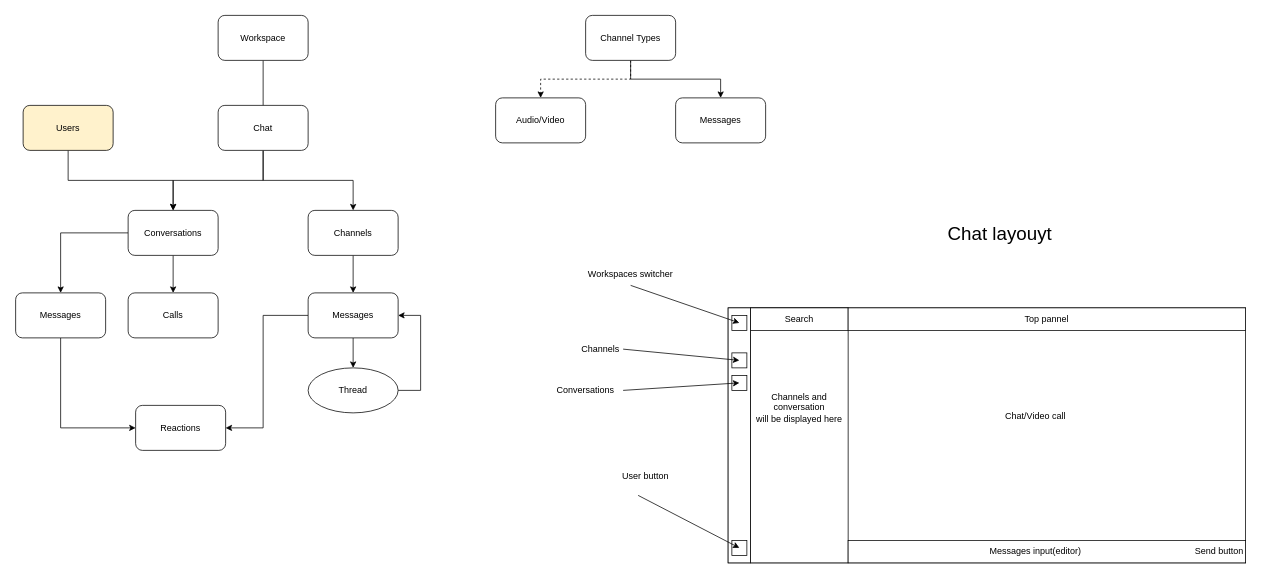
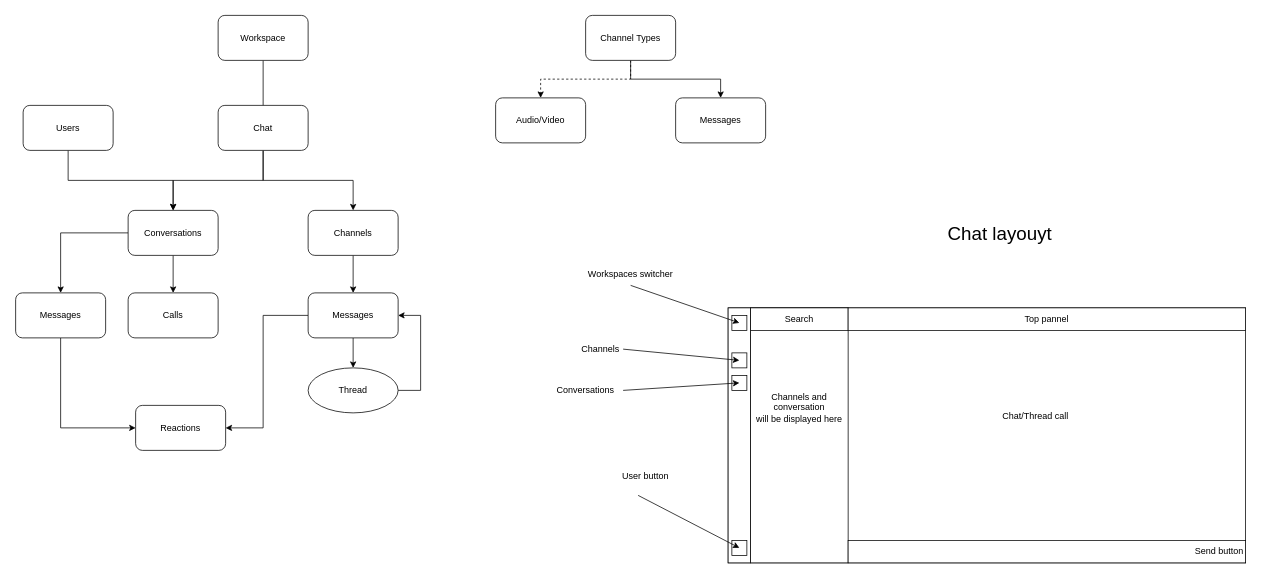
(68, 128) -> (68, 128)
(1035, 417) -> (1035, 417)
(1035, 552) -> none
